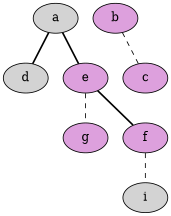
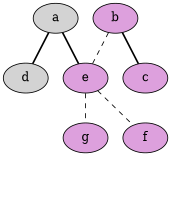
none -> (100, 48)
(130, 48) -> (130, 48)
(115, 108) -> (115, 108)
(145, 198) -> none
